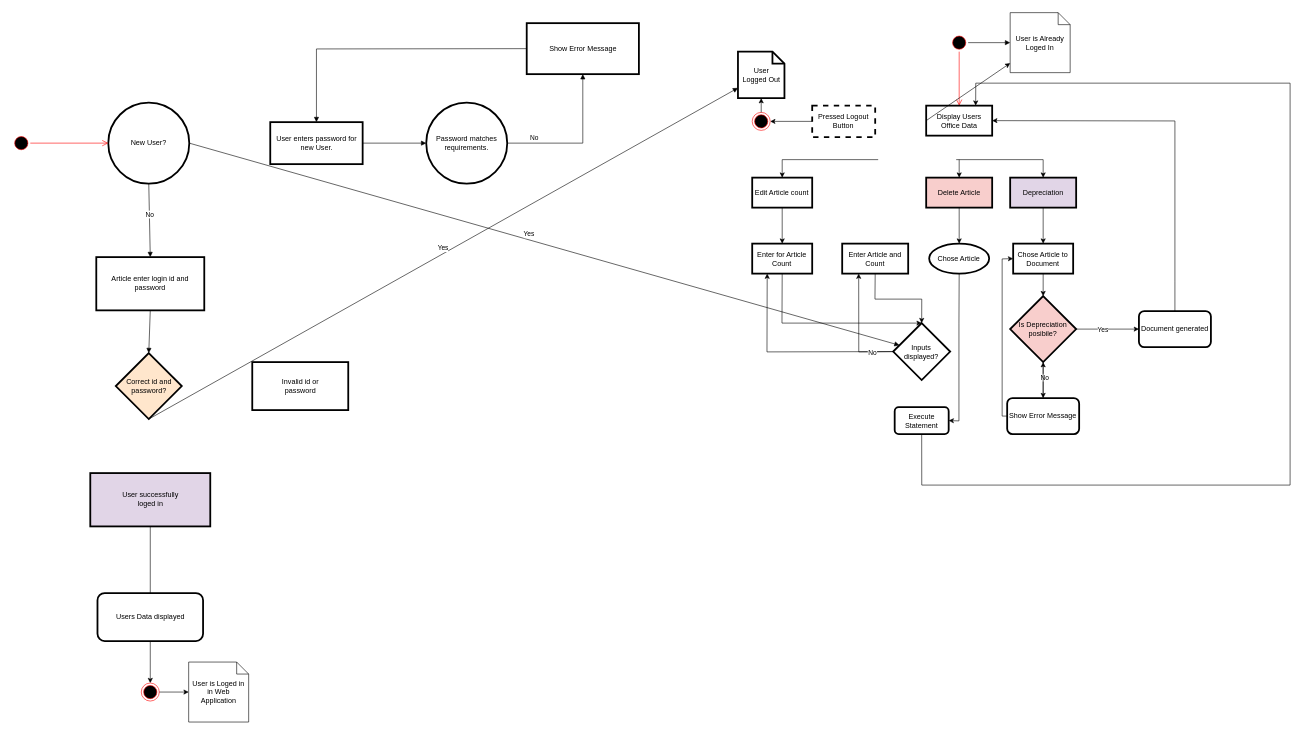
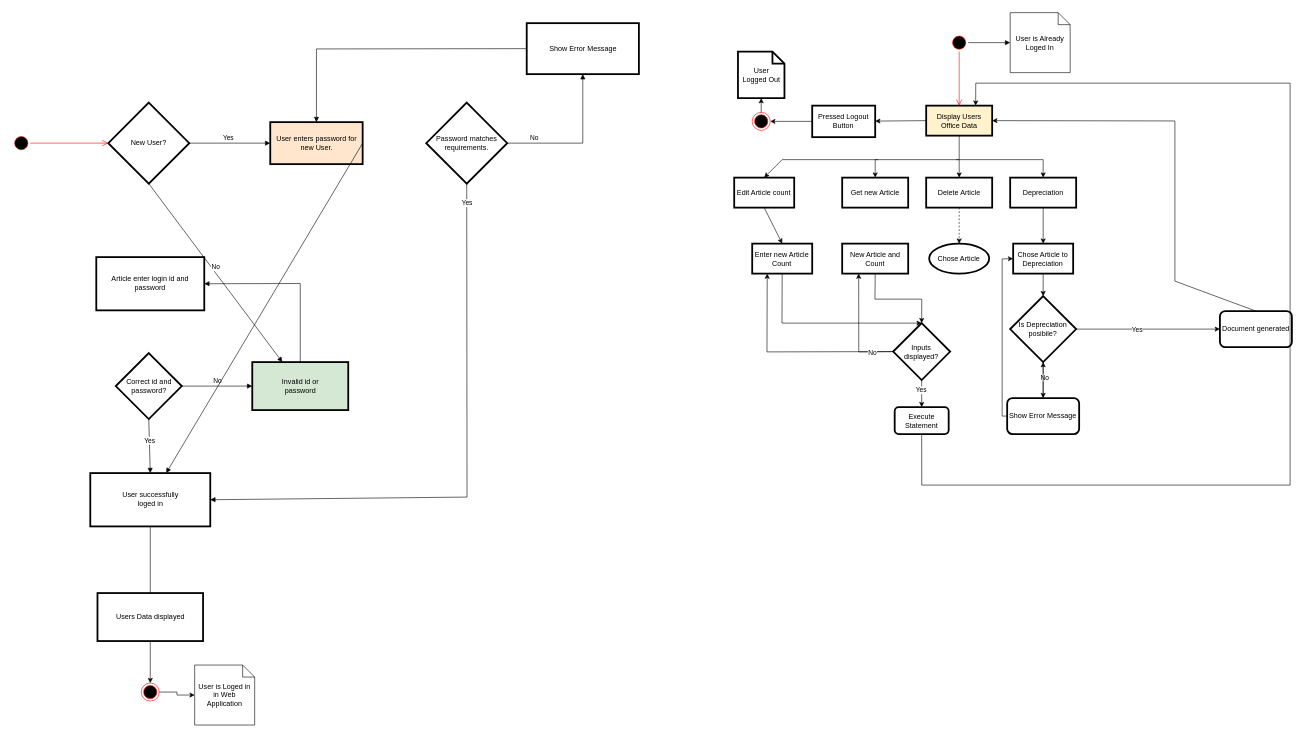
(966, 93) -> (923, 121)
(844, 121) -> (844, 121)
(959, 121) -> (959, 121)
(149, 143) -> (149, 143)
(317, 143) -> (317, 143)
(420, 143) -> (265, 306)
(467, 143) -> (467, 143)
none -> (917, 160)
(782, 193) -> (764, 193)
none -> (875, 193)
(959, 193) -> (959, 193)
(1043, 193) -> (1043, 193)
(150, 219) -> (214, 270)
(959, 224) -> (959, 224)
(502, 232) -> (194, 143)
(472, 237) -> (150, 445)
(782, 259) -> (782, 259)
(875, 259) -> (875, 259)
(1043, 259) -> (1043, 259)
none -> (267, 284)
(1043, 329) -> (1043, 329)
(1175, 329) -> (1256, 329)
(150, 332) -> none
(149, 386) -> (149, 386)
none -> (214, 386)
(300, 386) -> (300, 386)
none -> (922, 393)
(958, 421) -> none
none -> (426, 498)
(150, 500) -> (150, 500)
(150, 617) -> (150, 617)
(219, 692) -> (225, 695)
